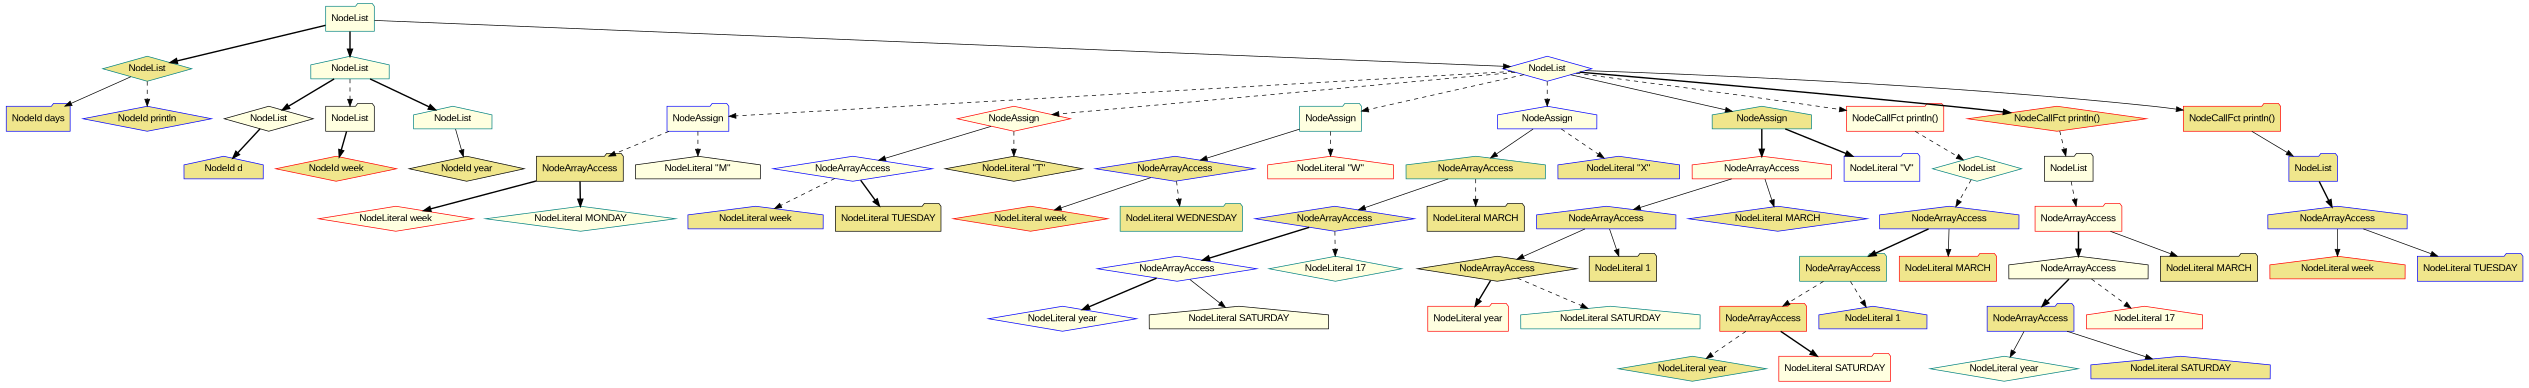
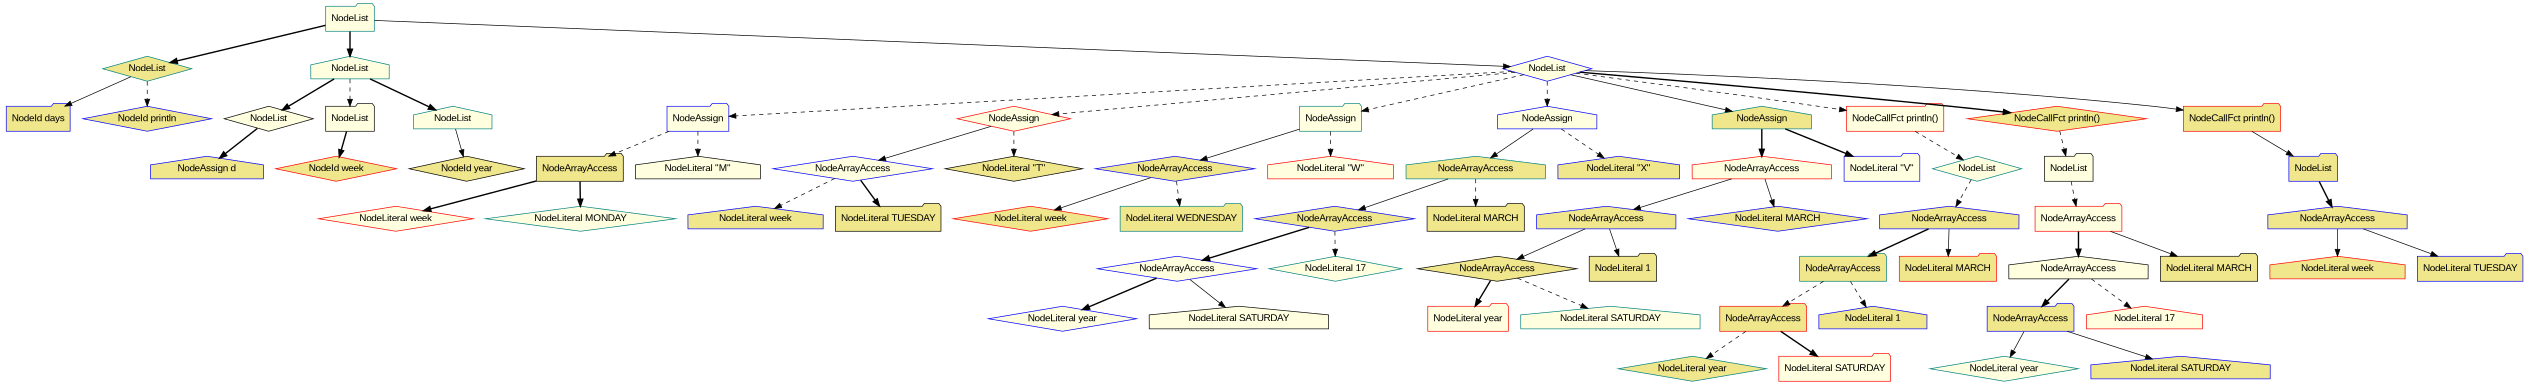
(224, 169) -> (207, 169)
